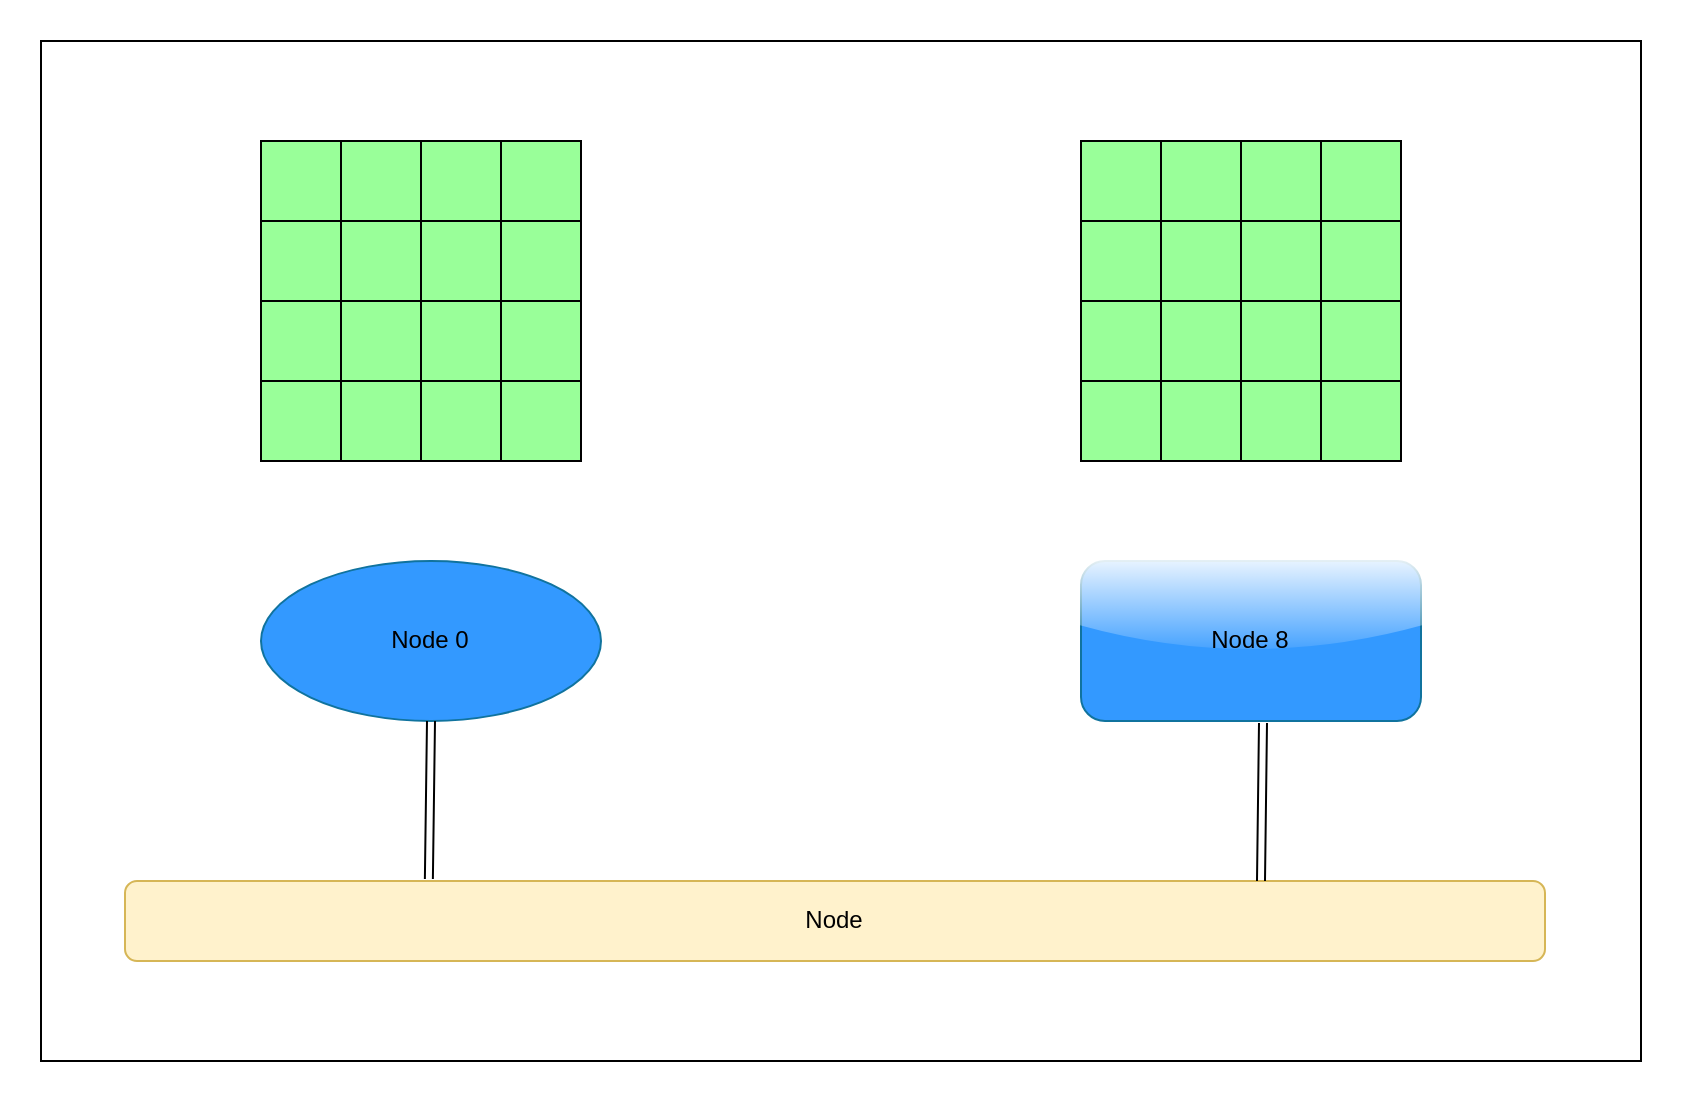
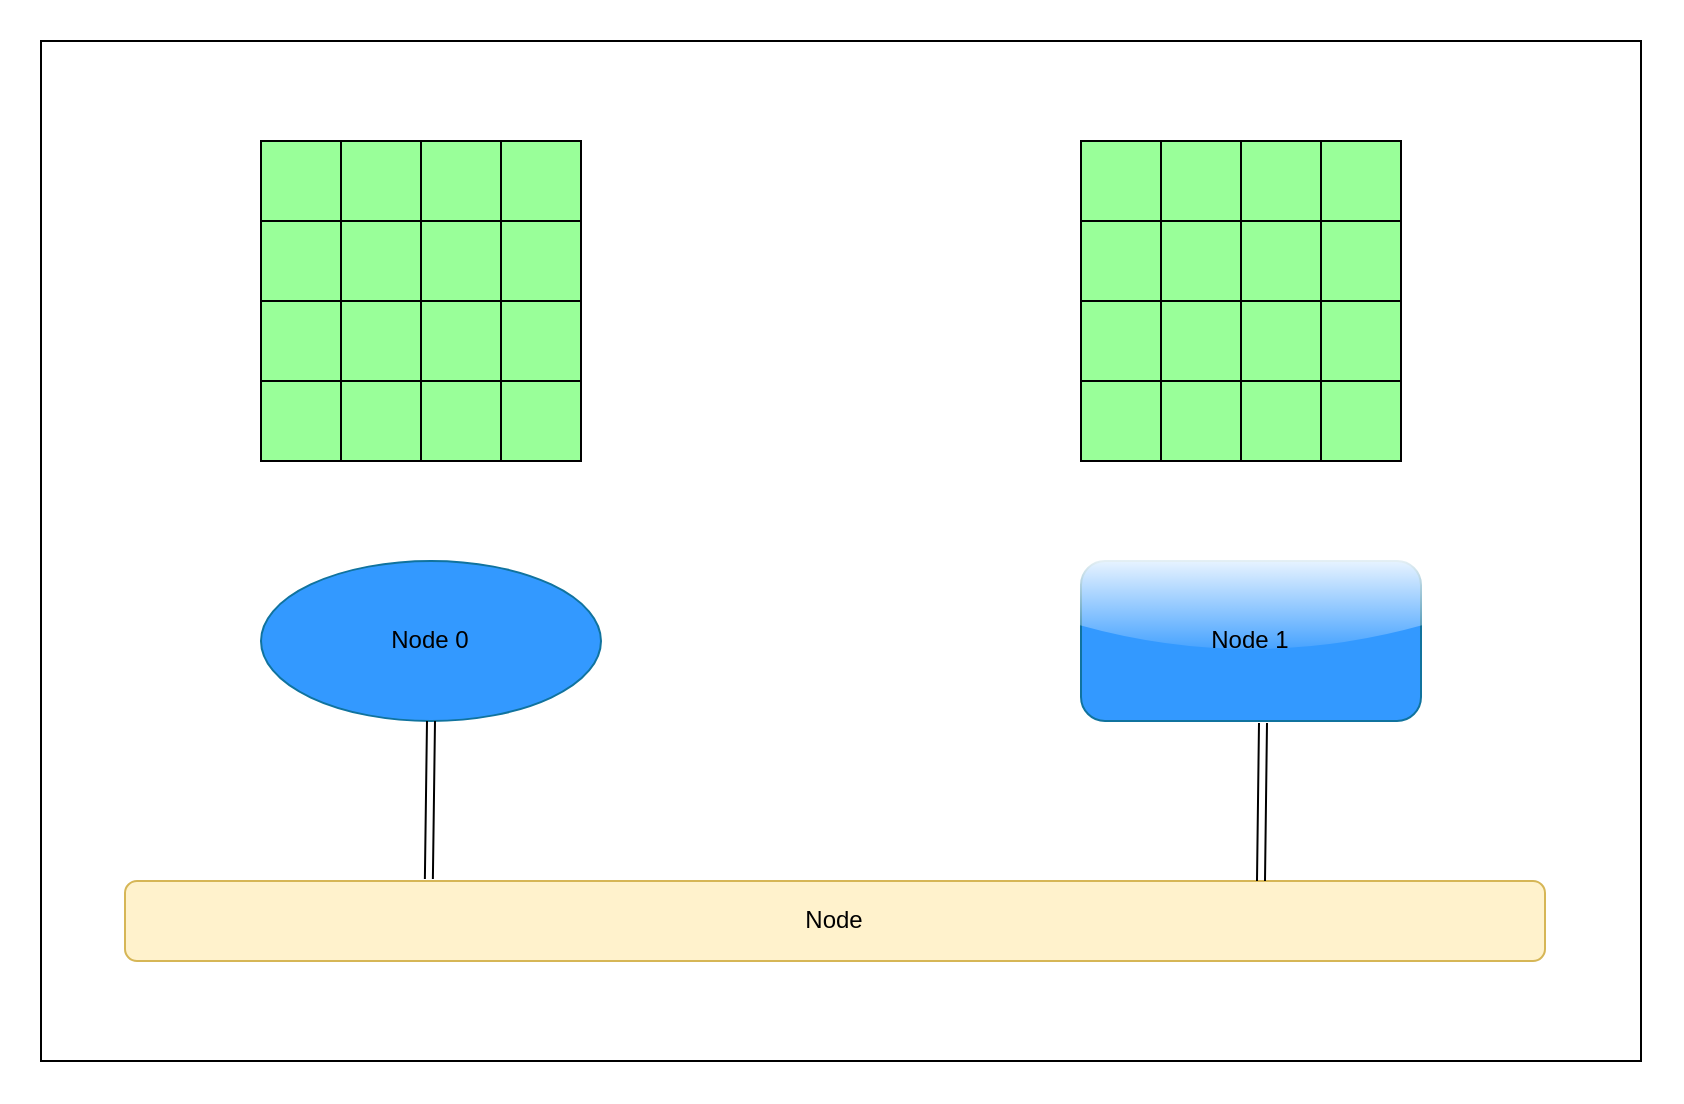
(1251, 641) -> (1251, 641)
